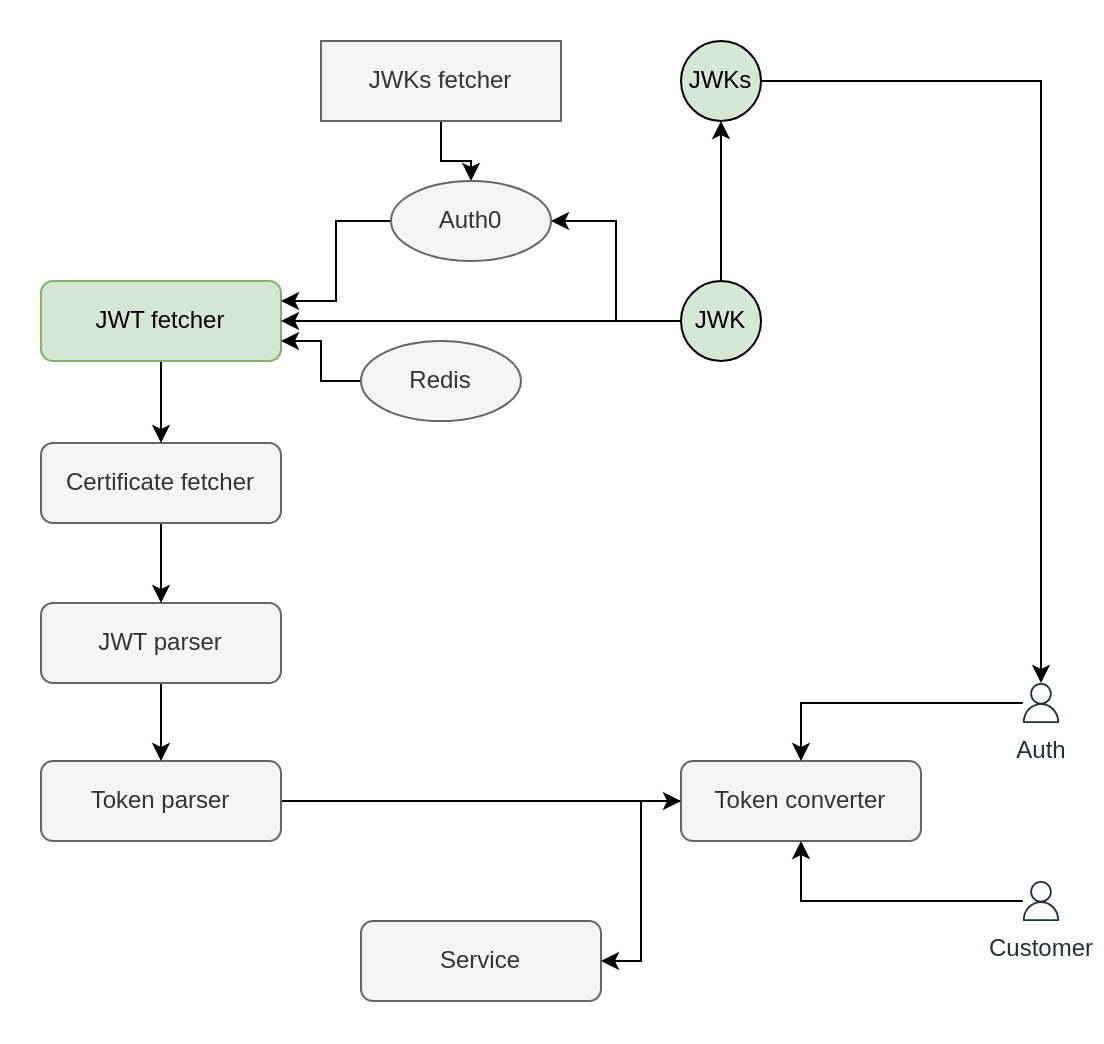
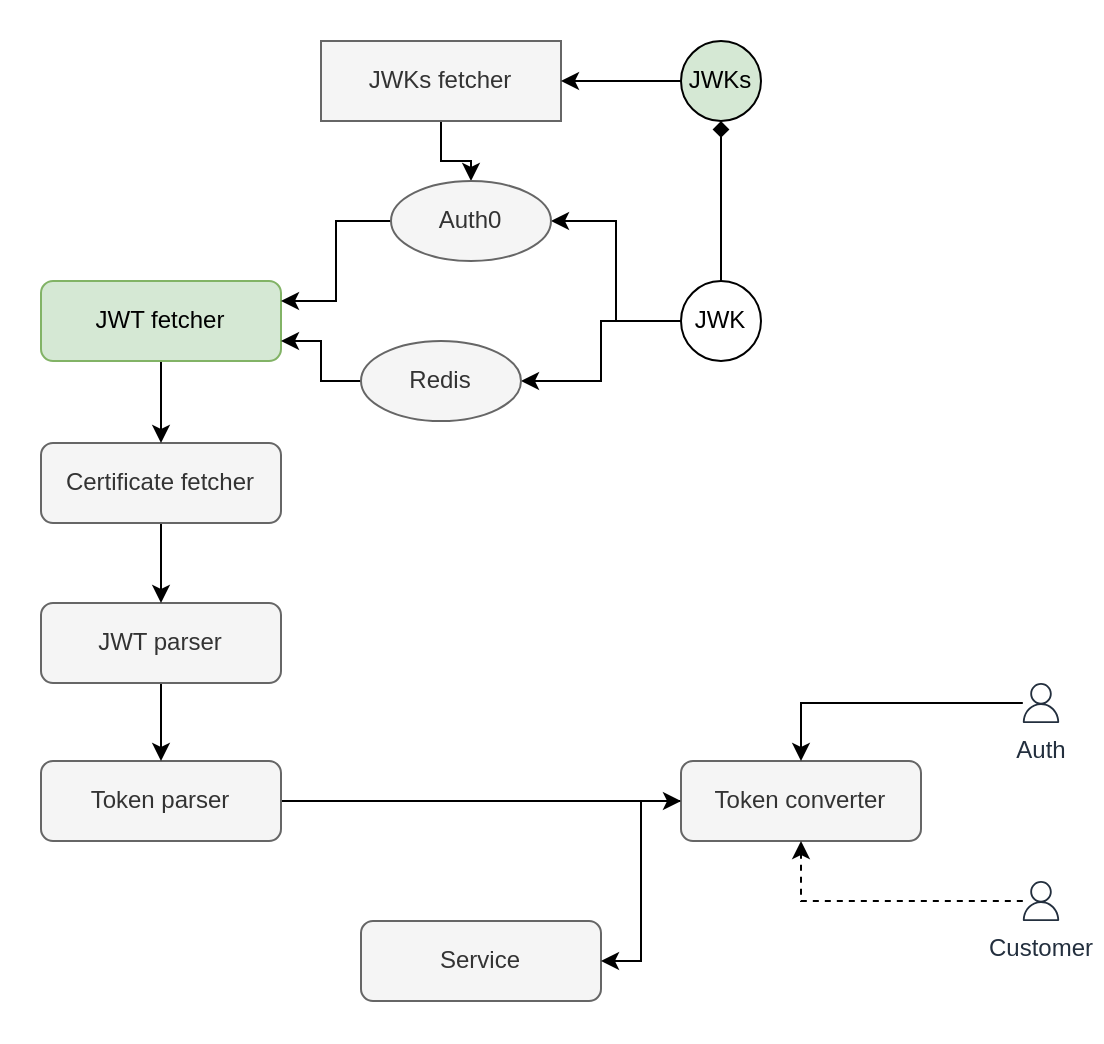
(721, 136) -> (721, 137)
(1041, 235) -> (628, 81)
(449, 321) -> (599, 381)
(721, 321) -> (721, 321)
(886, 901) -> (886, 901)
